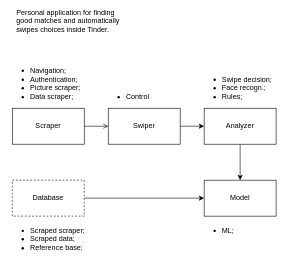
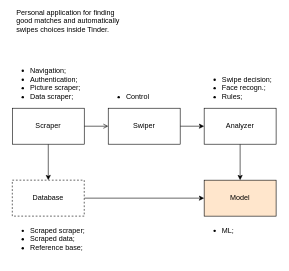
none -> (48, 174)
(240, 198) -> (240, 198)
